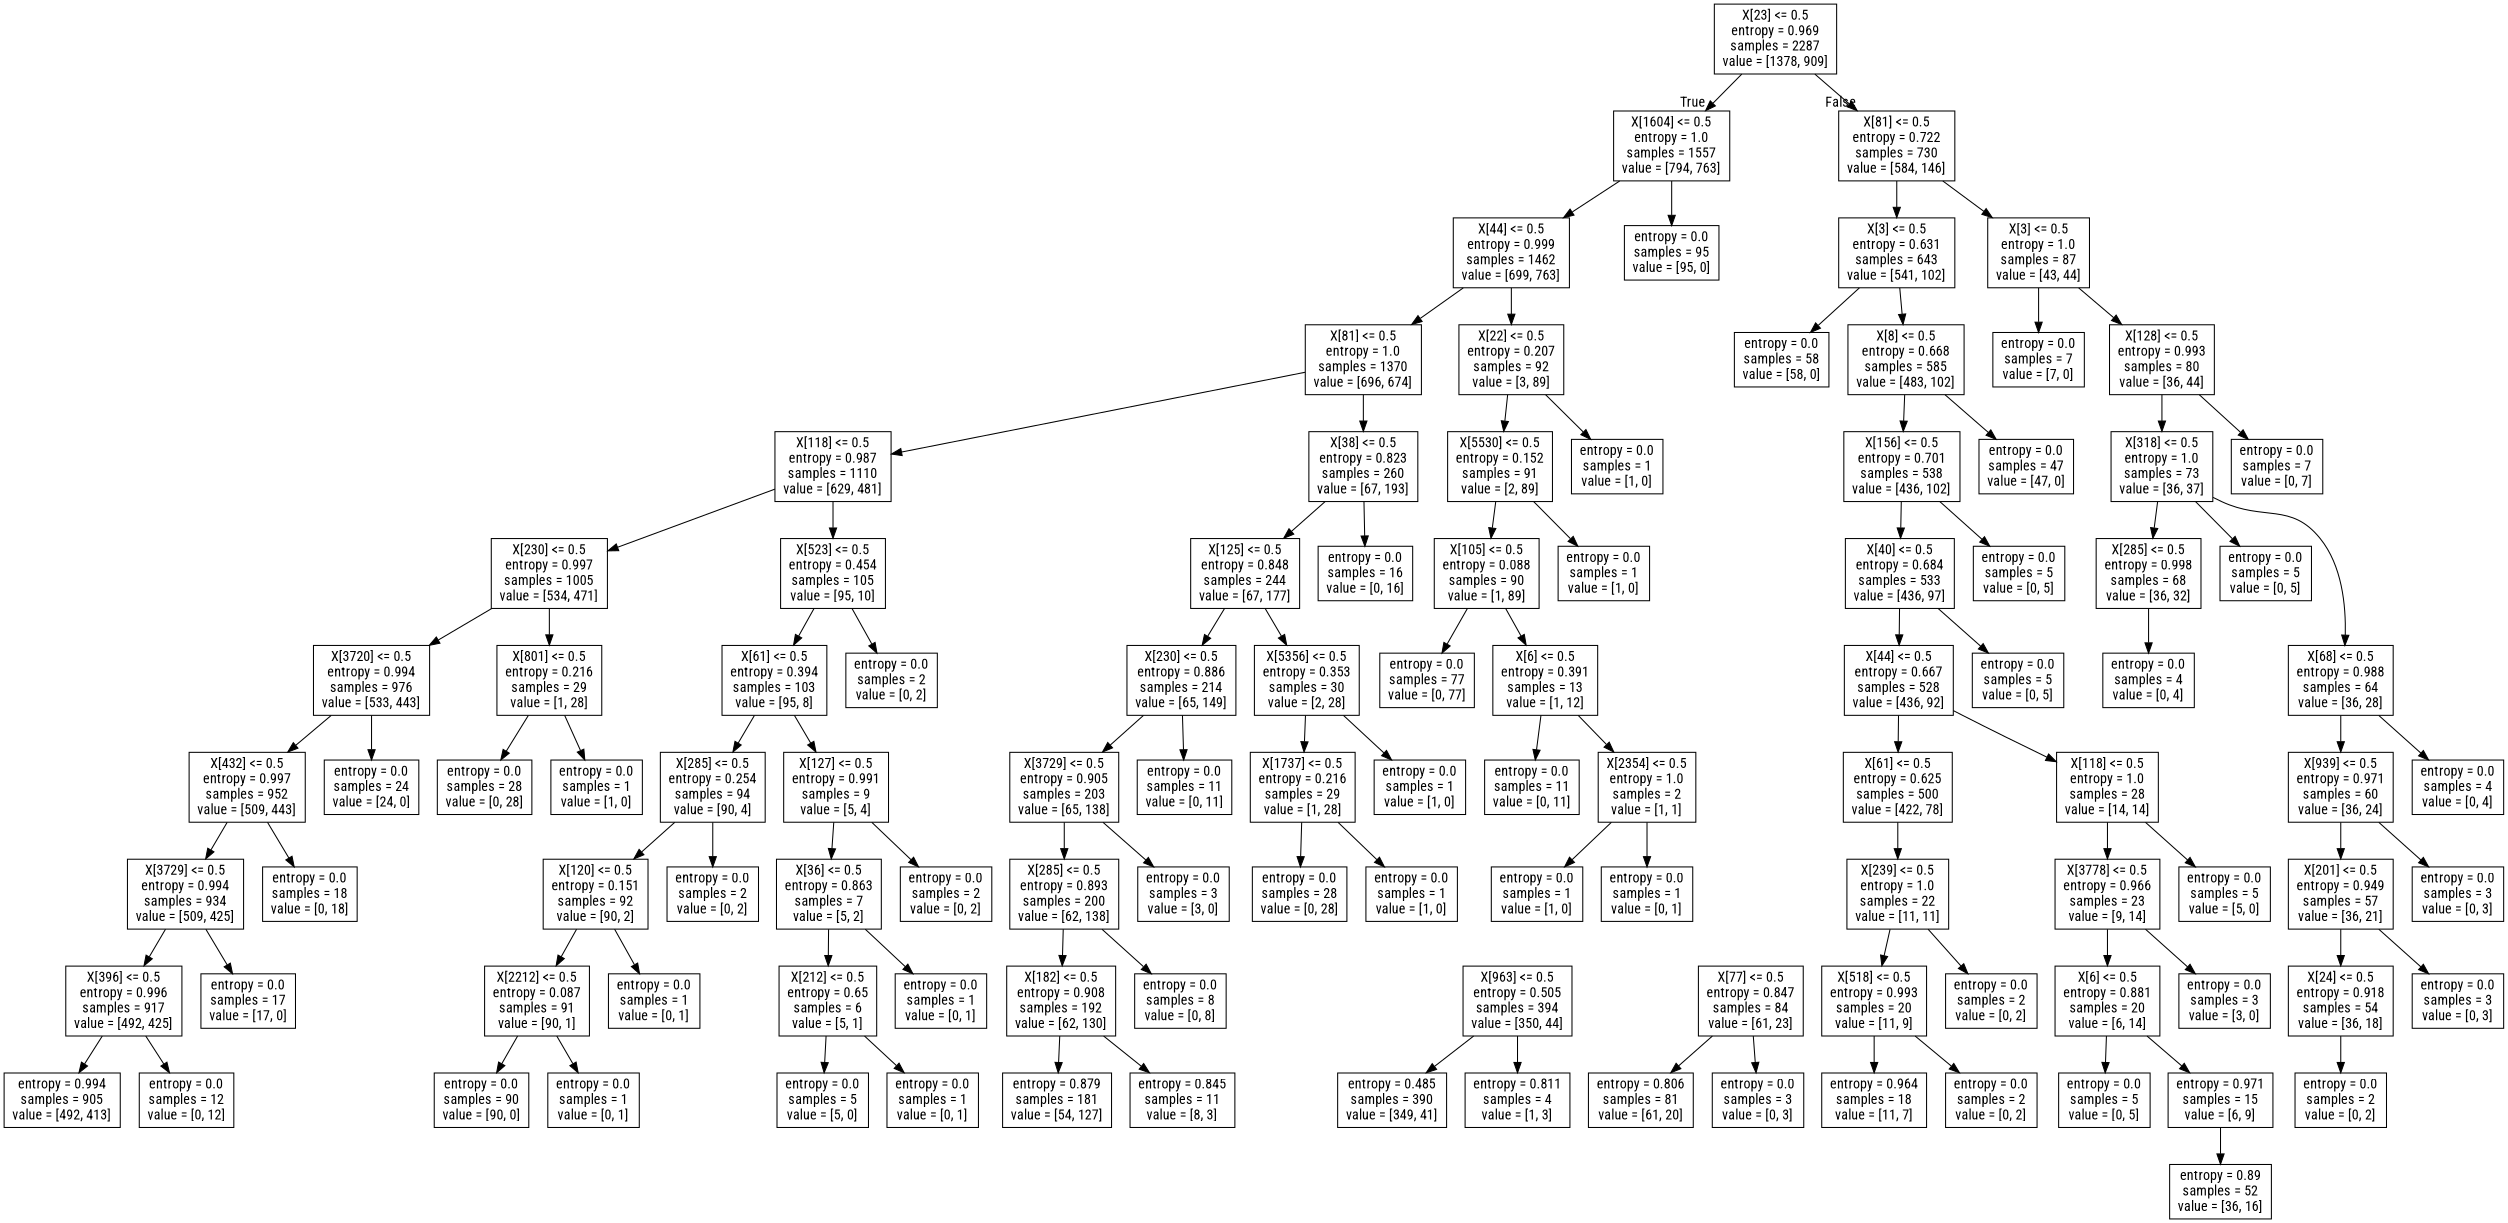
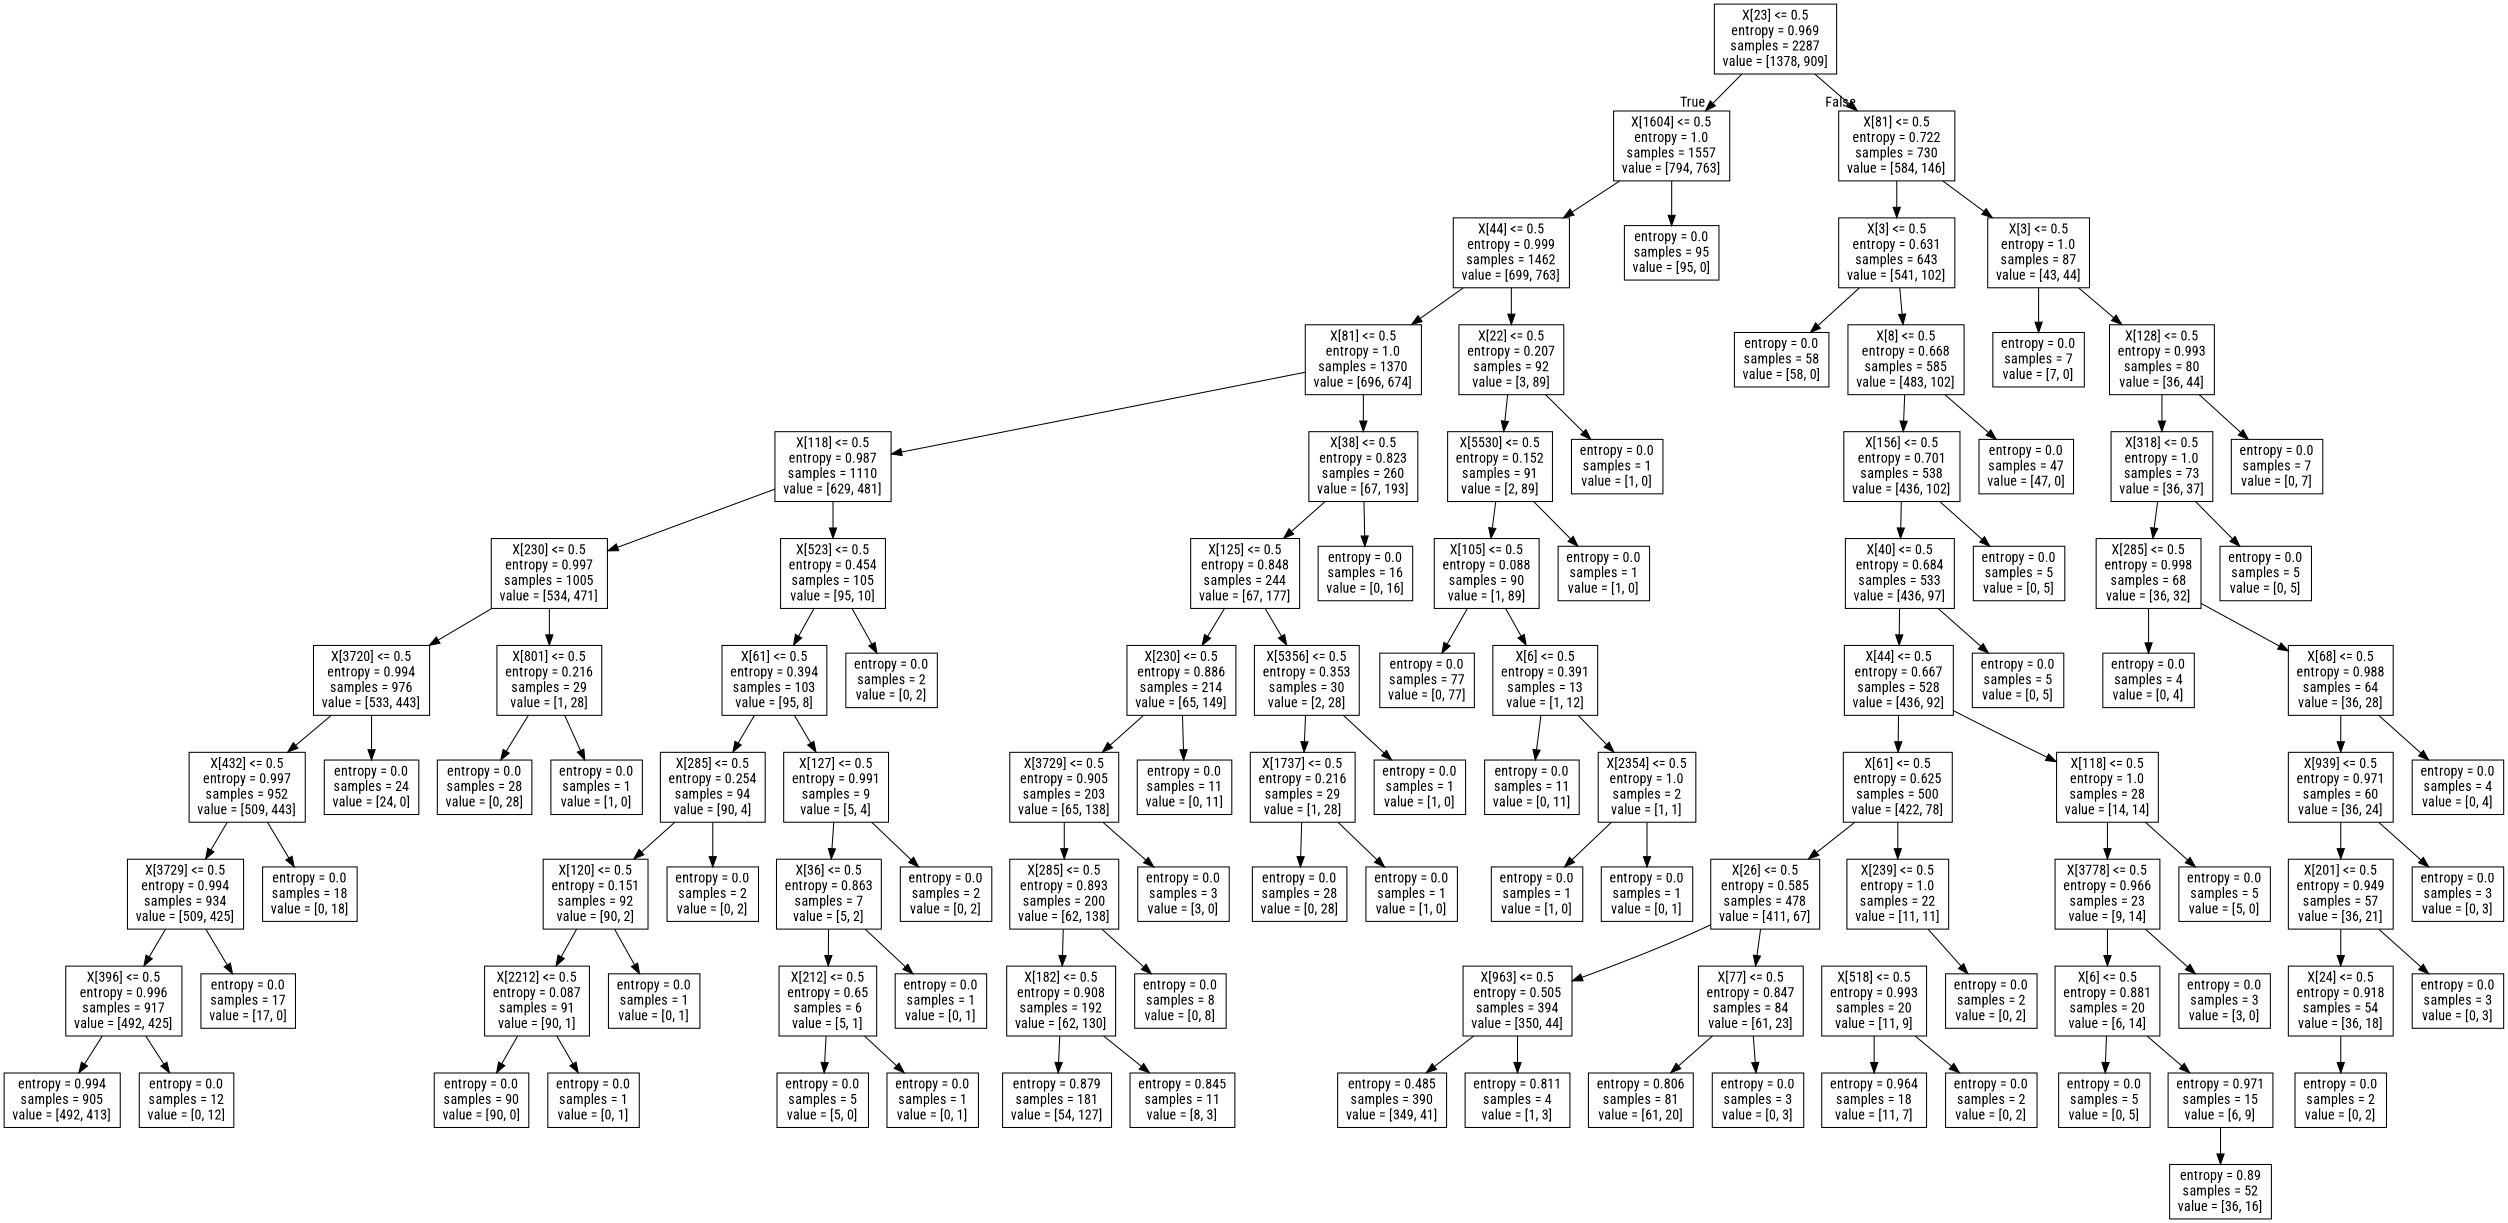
(2315, 533) -> (2240, 625)
none -> (1765, 894)
(1887, 942) -> none
